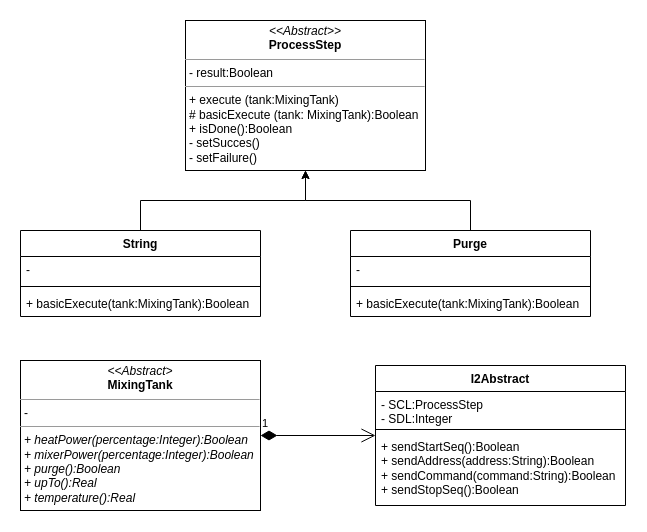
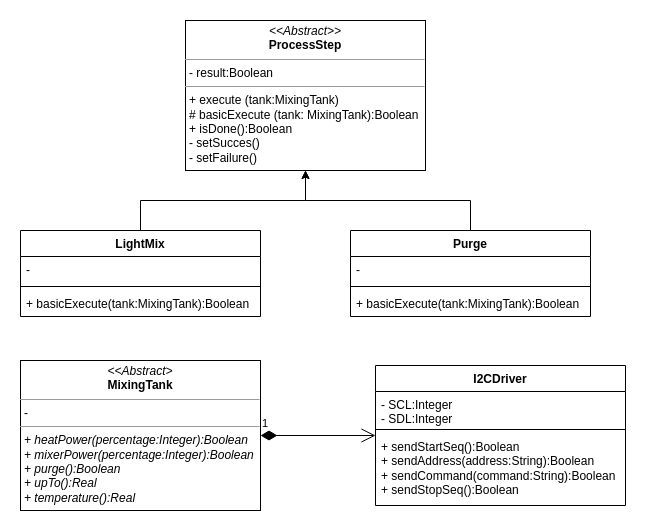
(141, 245) -> (141, 245)
(501, 380) -> (501, 380)
(436, 413) -> (422, 413)
